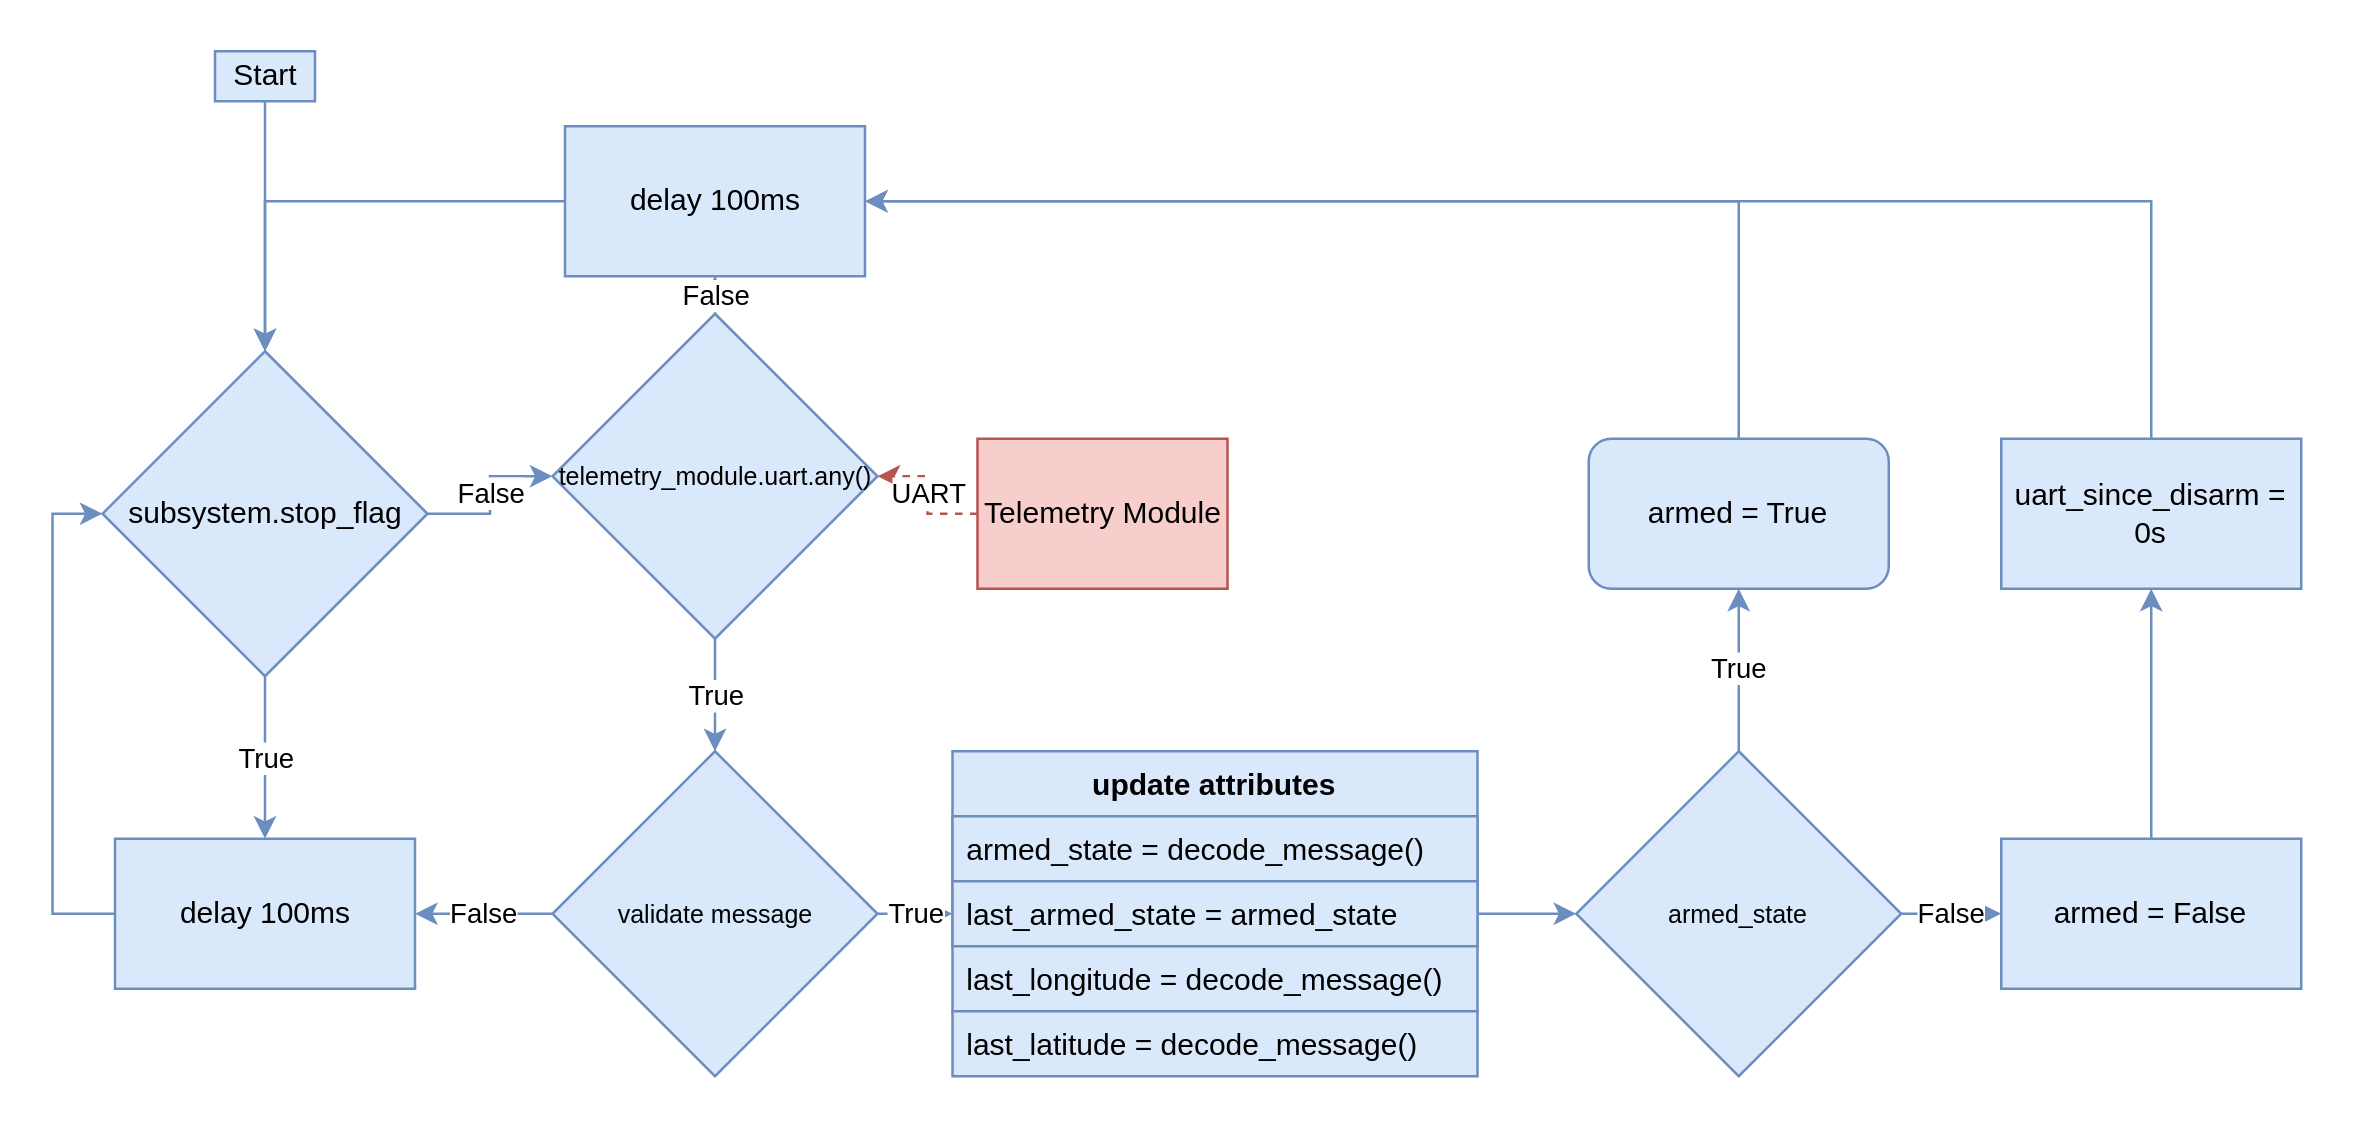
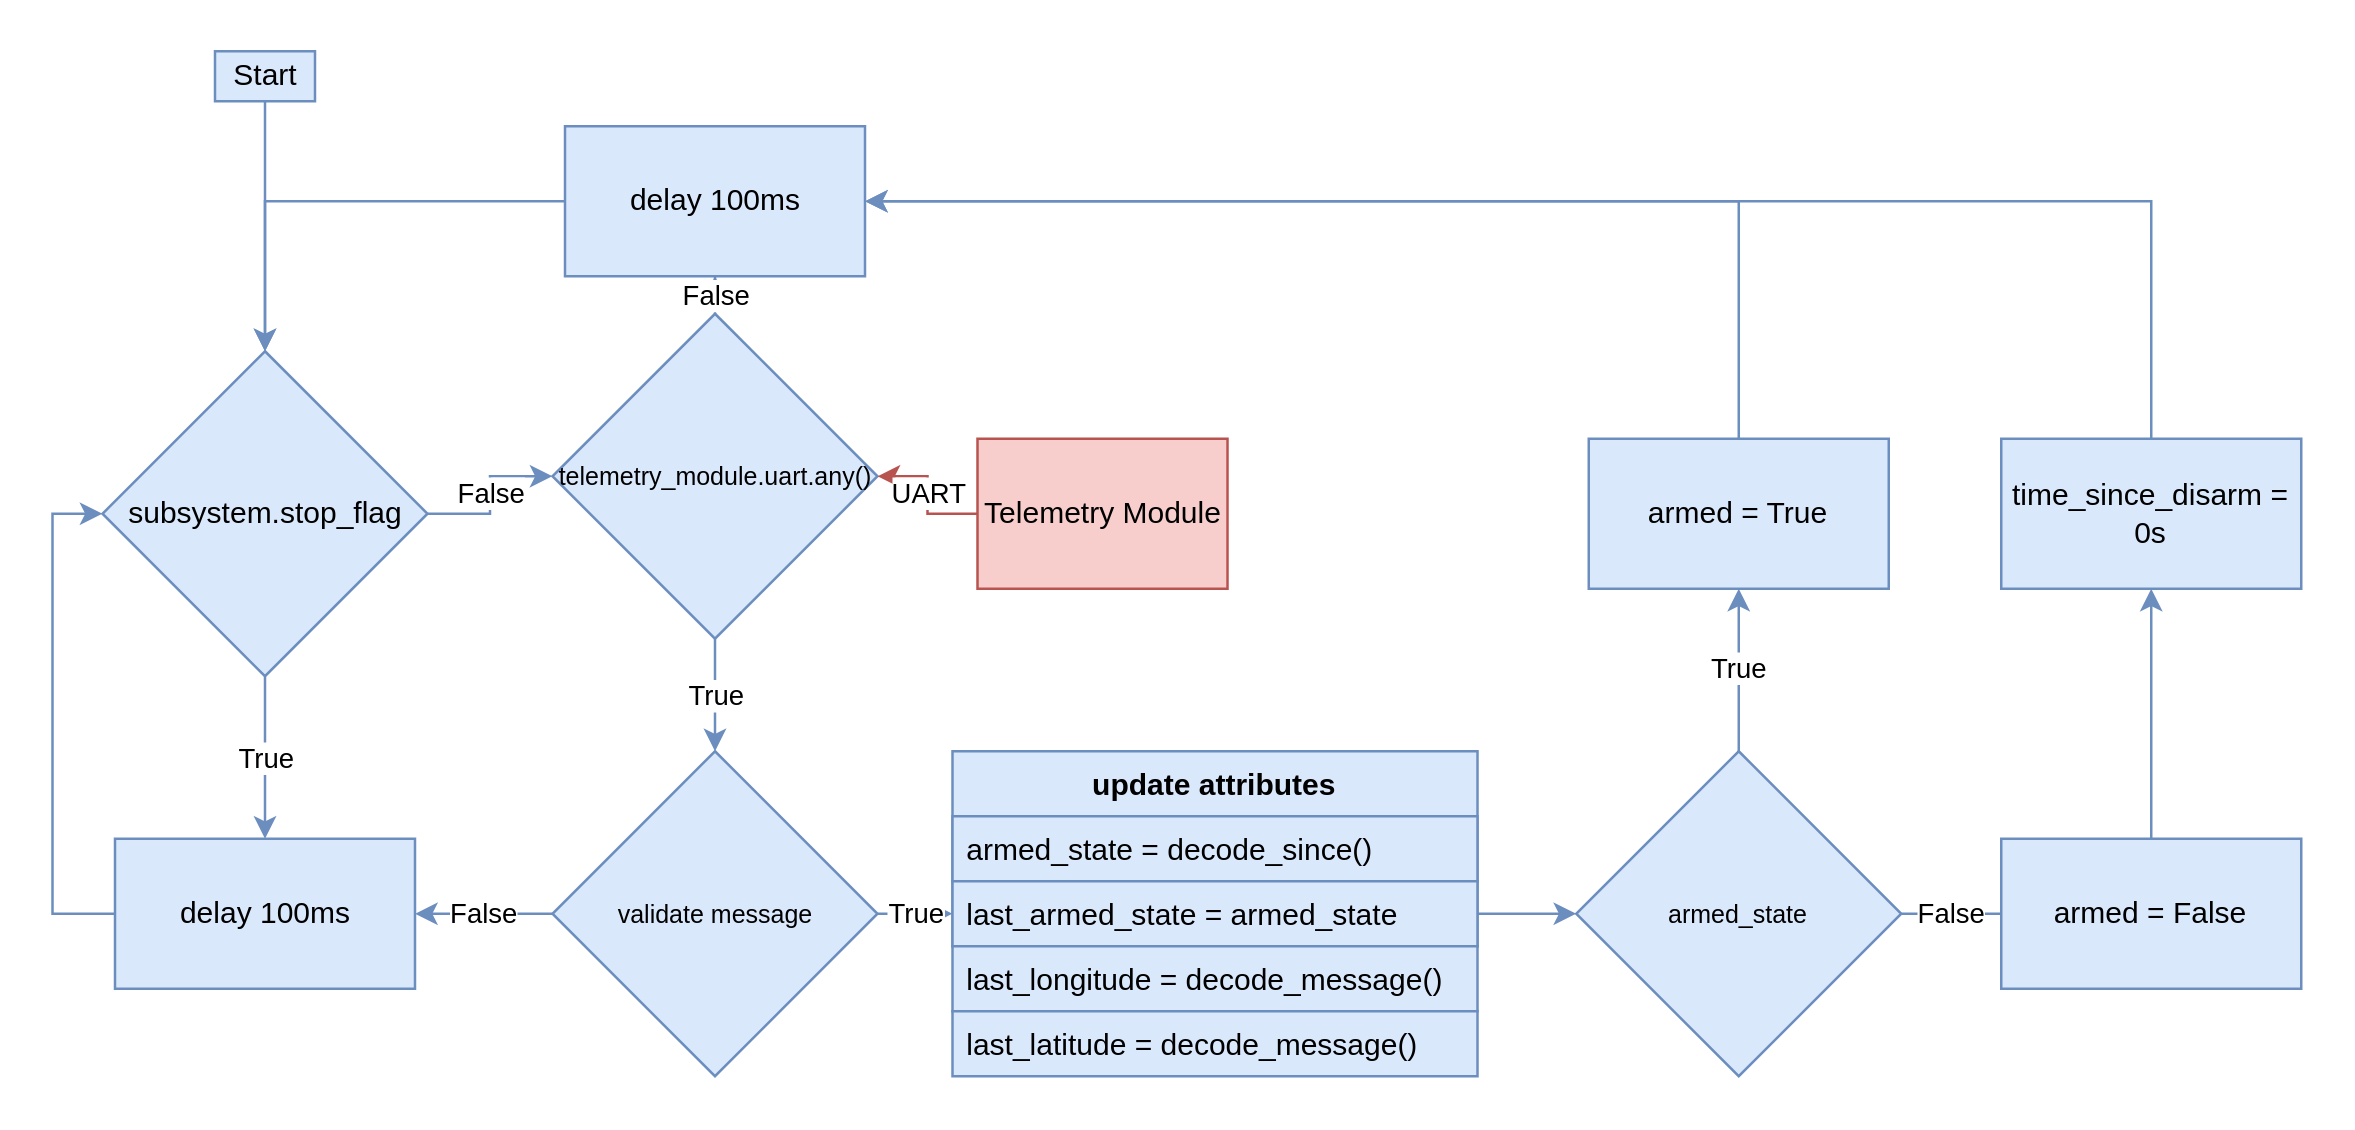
(947, 514) -> (947, 514)
(1739, 514) -> (1739, 514)
(2151, 514) -> (2151, 514)
(1210, 850) -> (1190, 850)
(1984, 914) -> (1991, 914)
